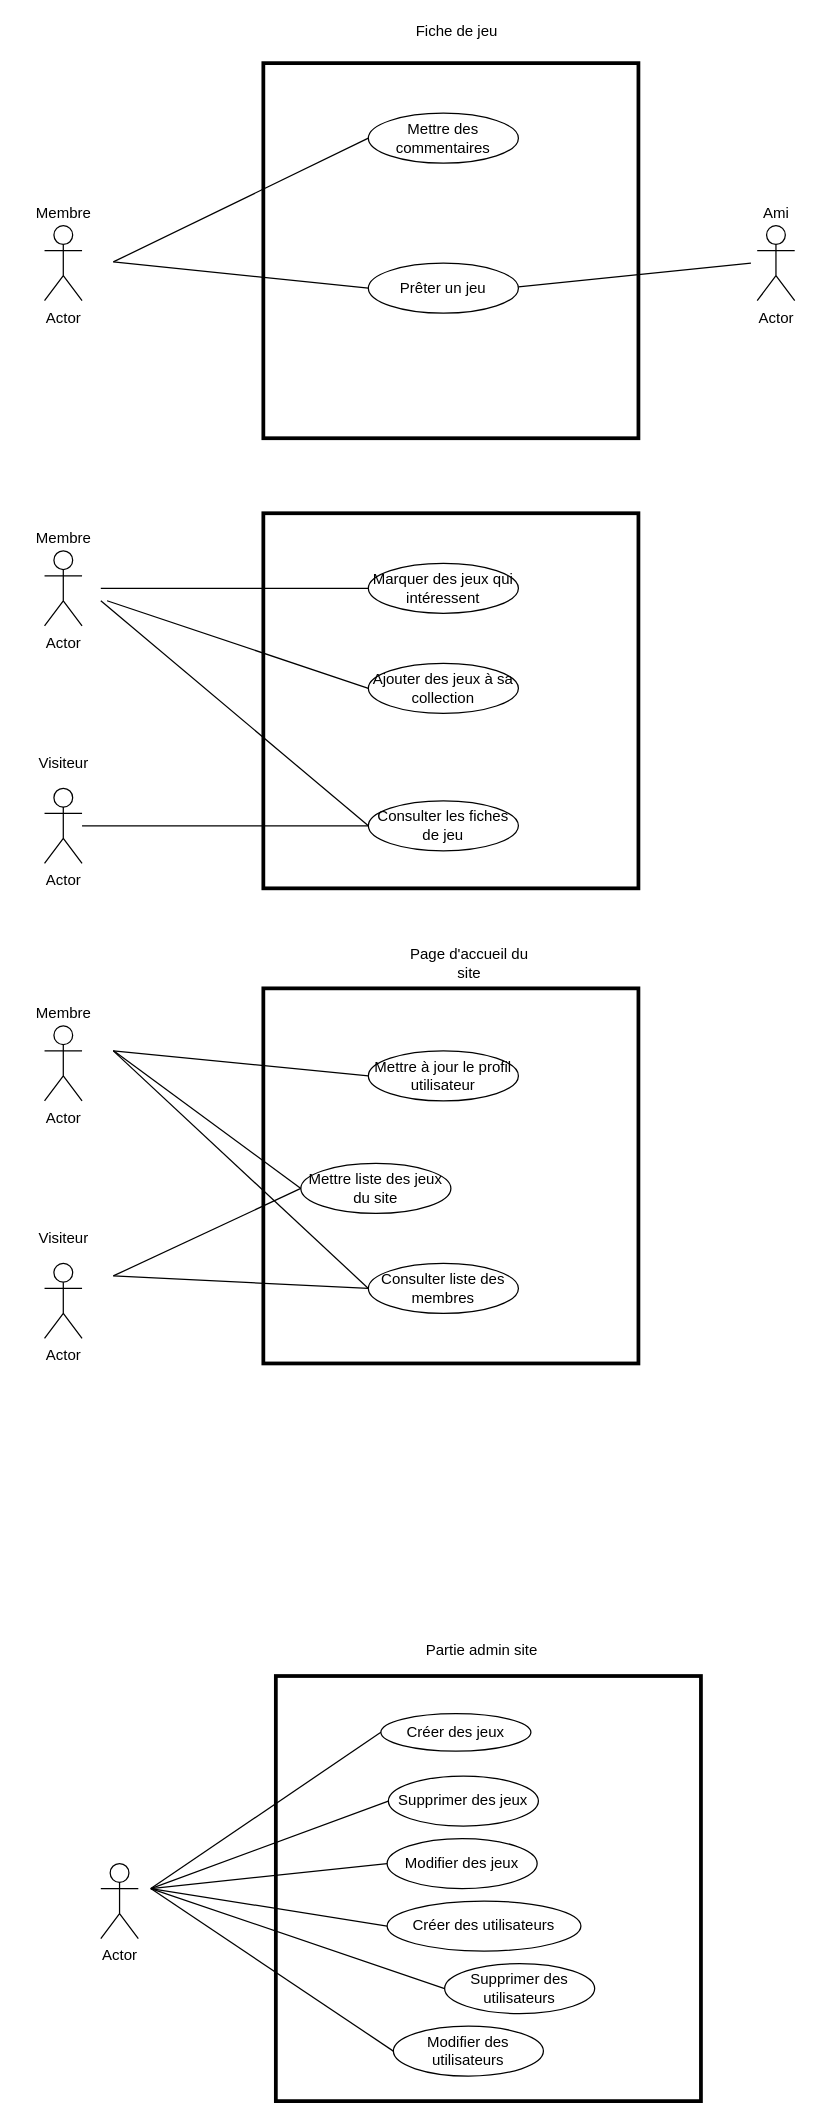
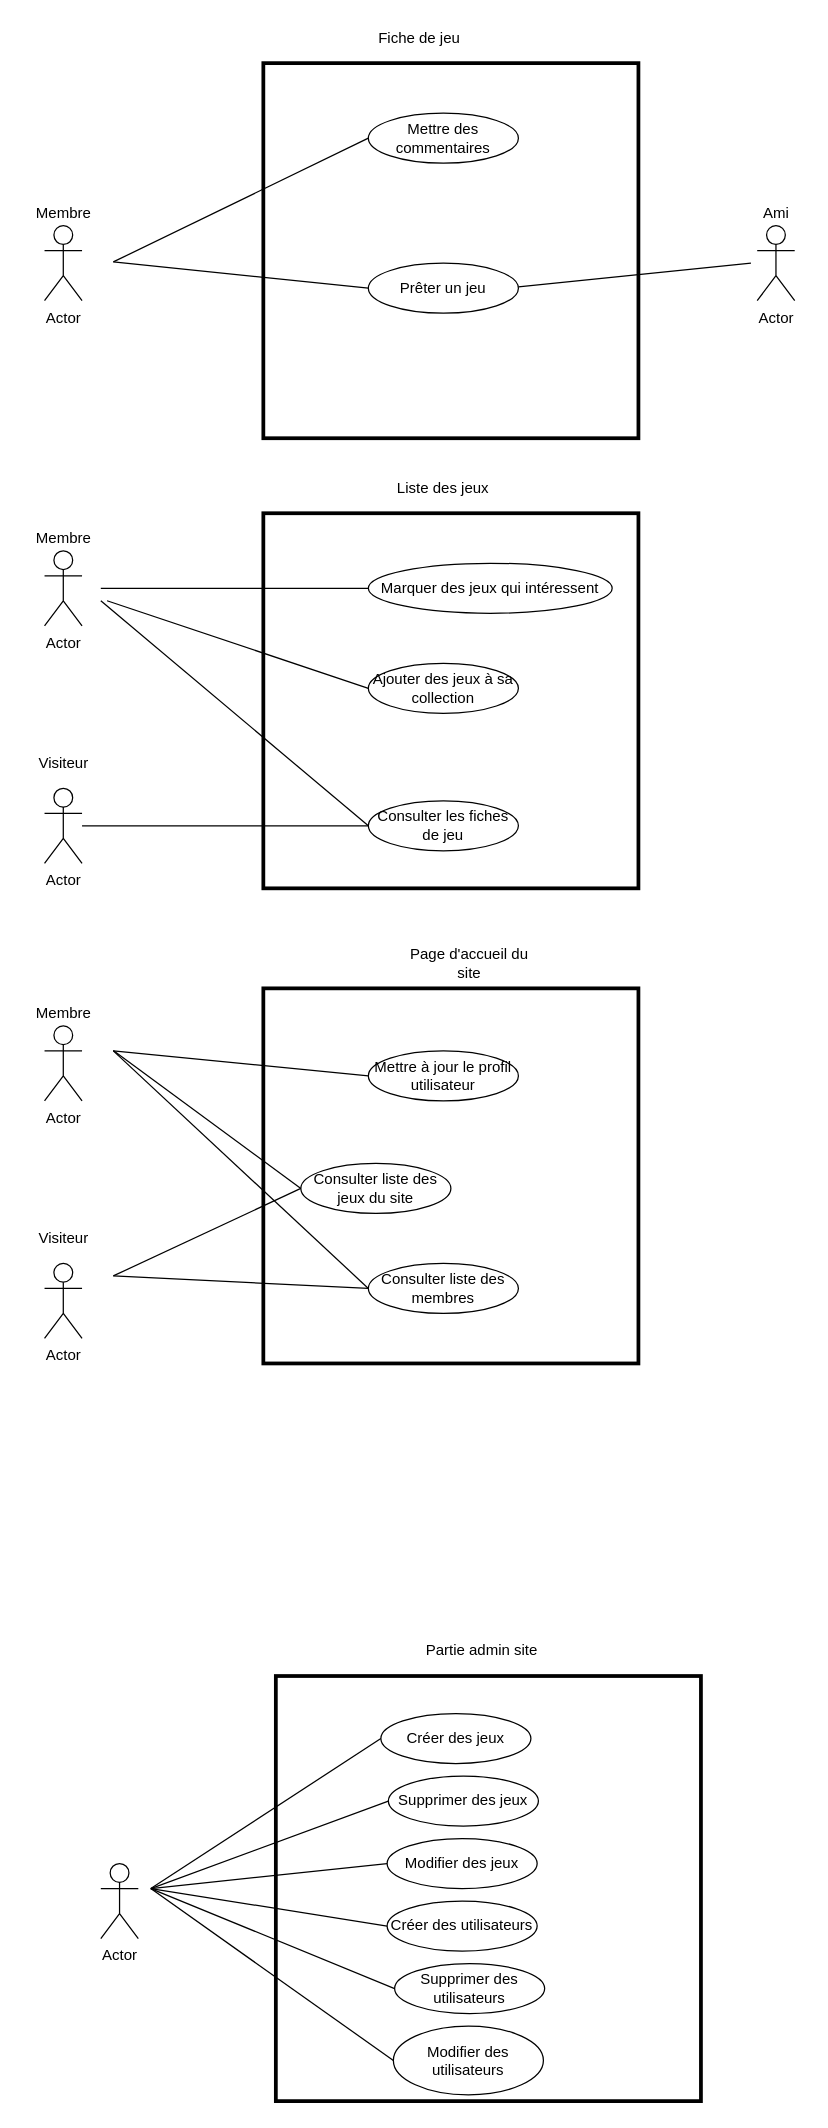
(457, 32) -> (419, 38)
none -> (443, 488)
(443, 588) -> (490, 588)
(376, 1188) -> (376, 1188)
(456, 1732) -> (456, 1738)
(484, 1926) -> (462, 1926)
(519, 1988) -> (469, 1988)
(468, 2051) -> (468, 2060)
